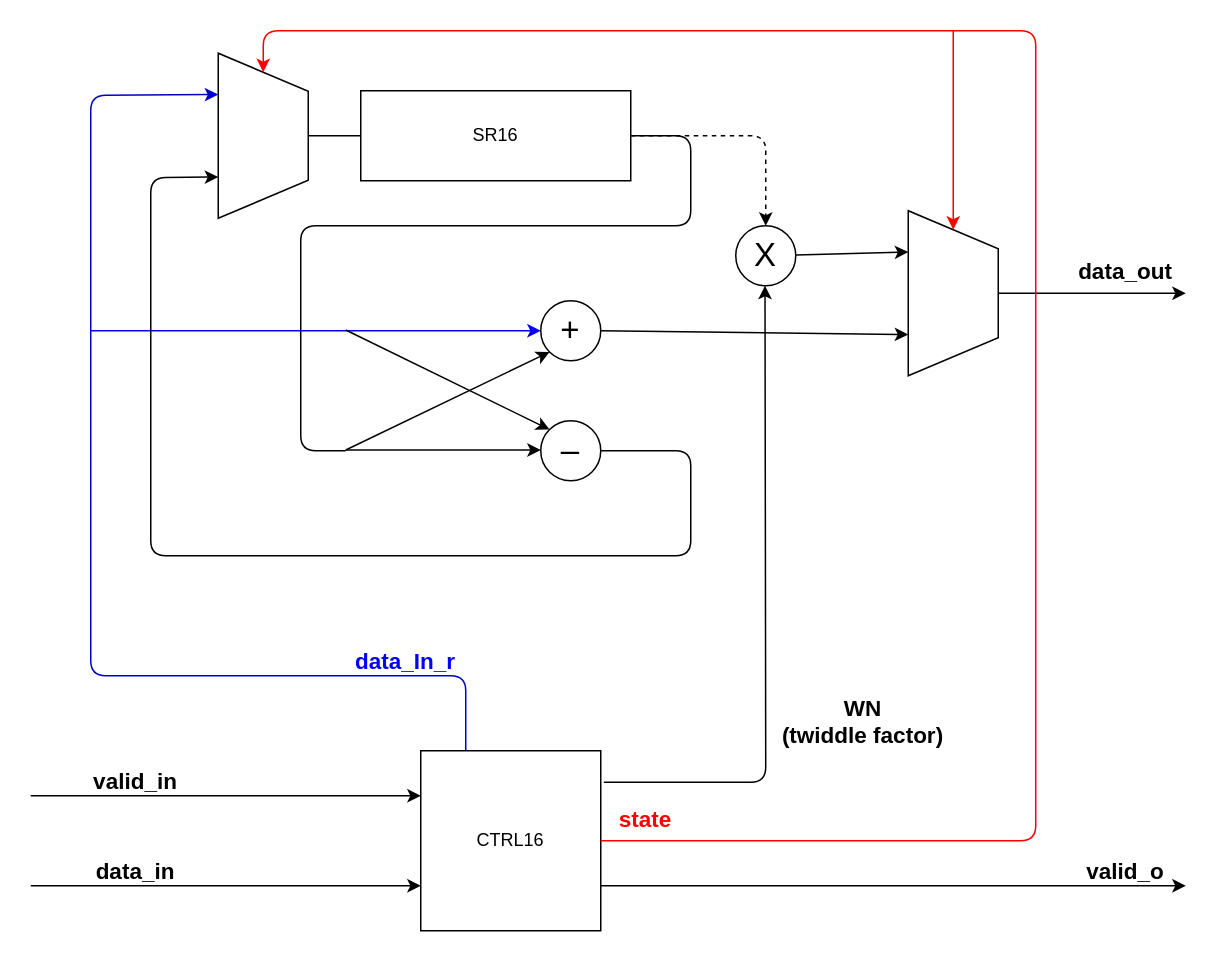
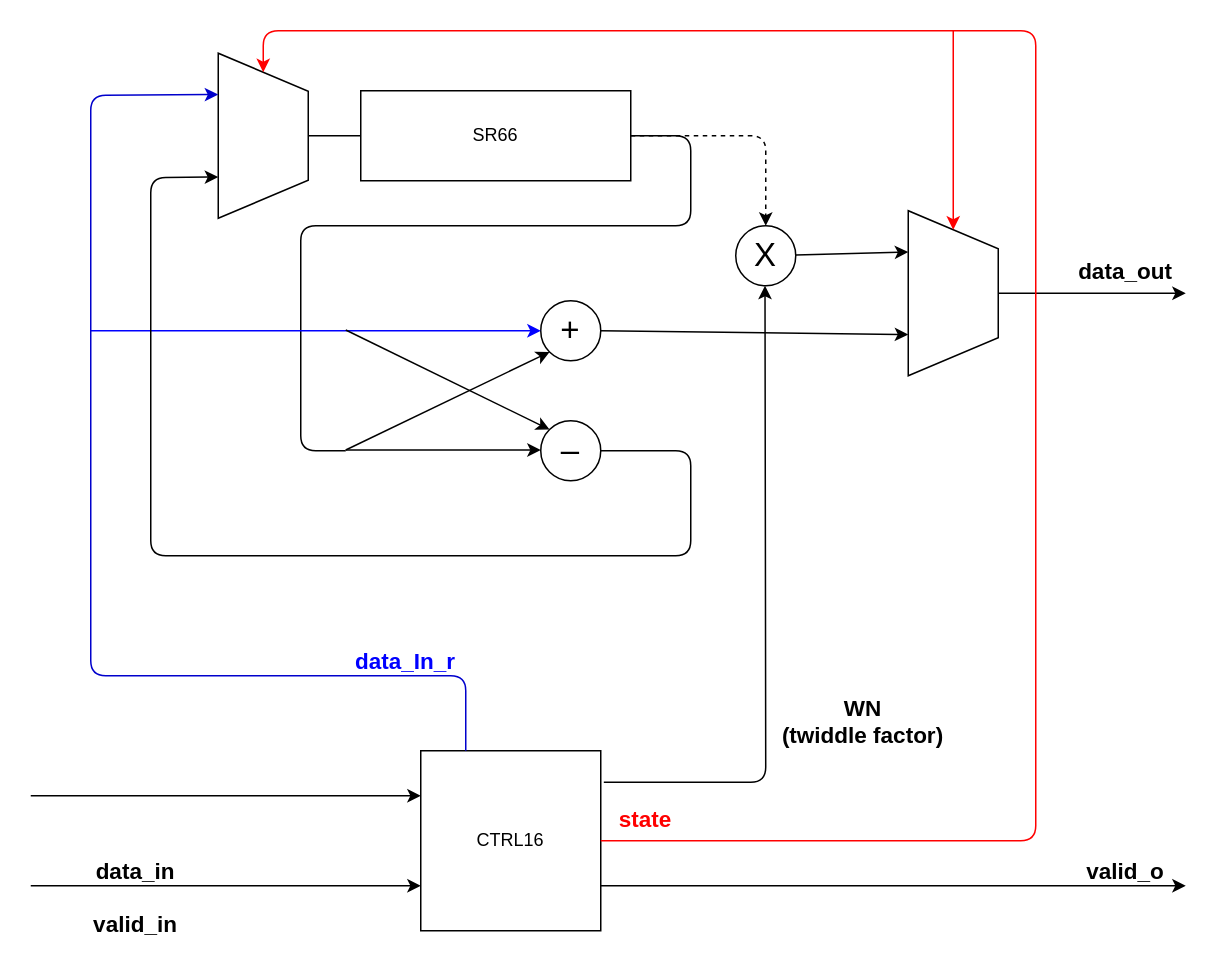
(496, 136) -> (496, 136)
(136, 781) -> (136, 923)
